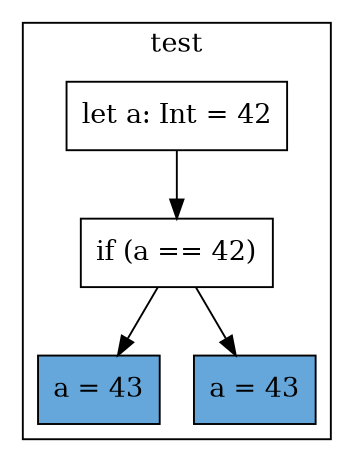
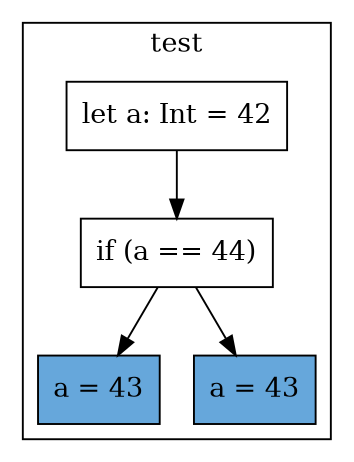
(177, 253) -> (177, 253)
